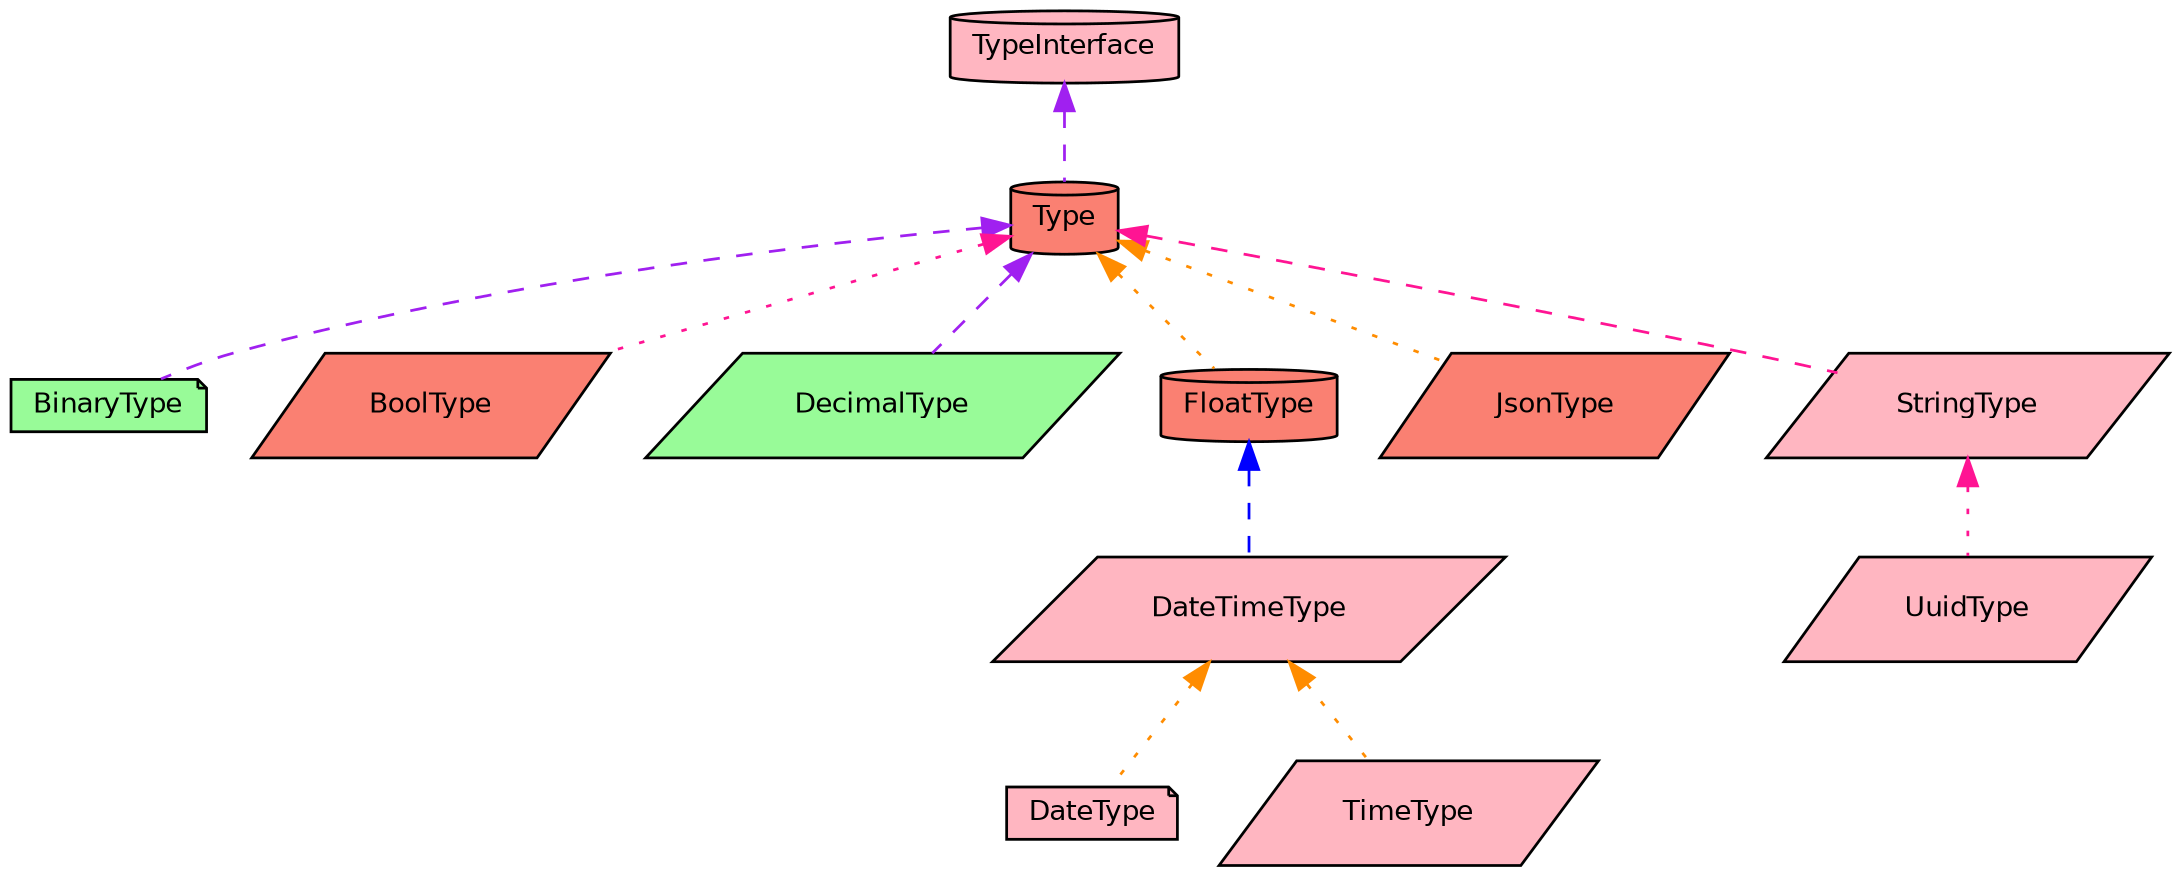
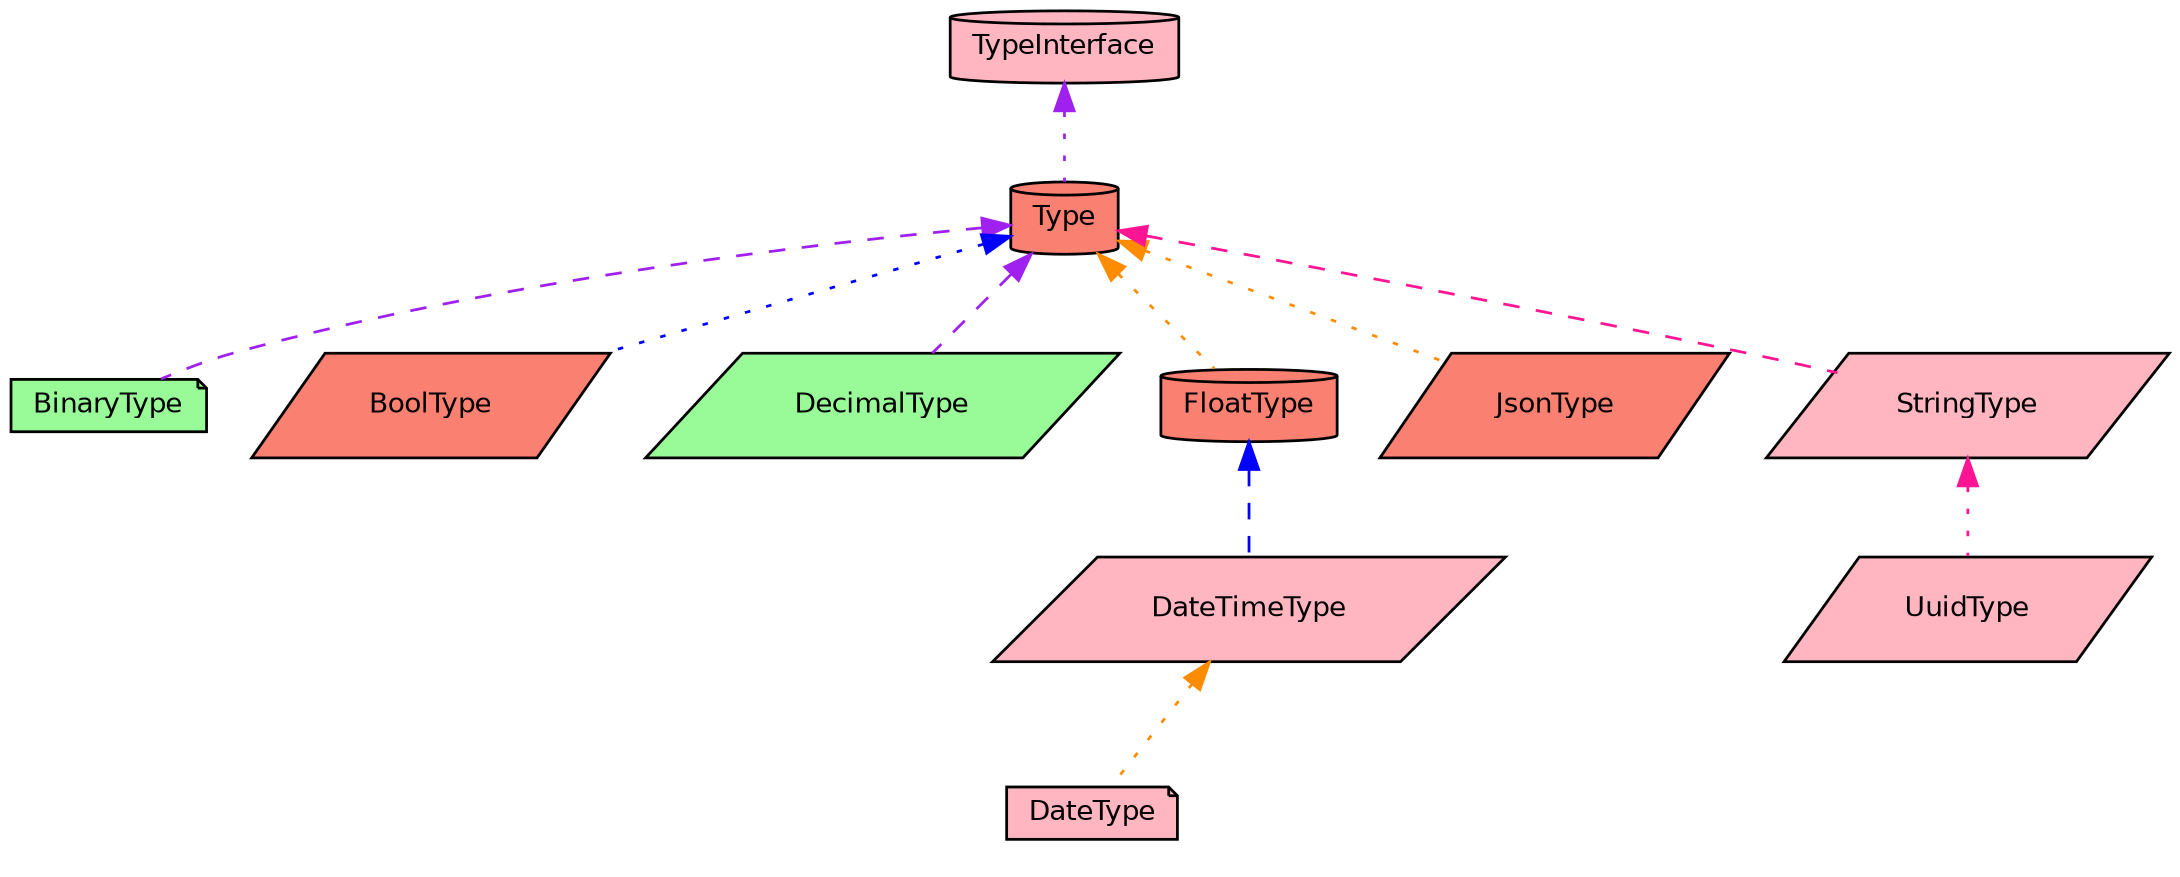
(1064, 147) -> (1064, 147)
(794, 299) -> (794, 299)
(1409, 813) -> none
